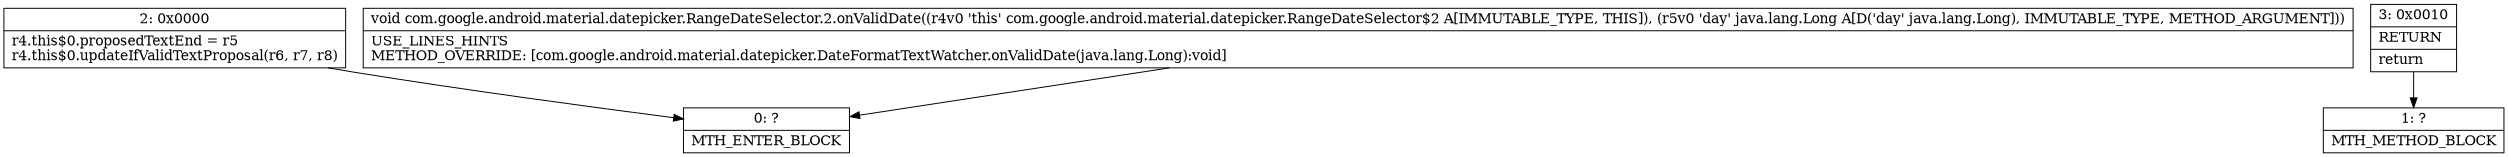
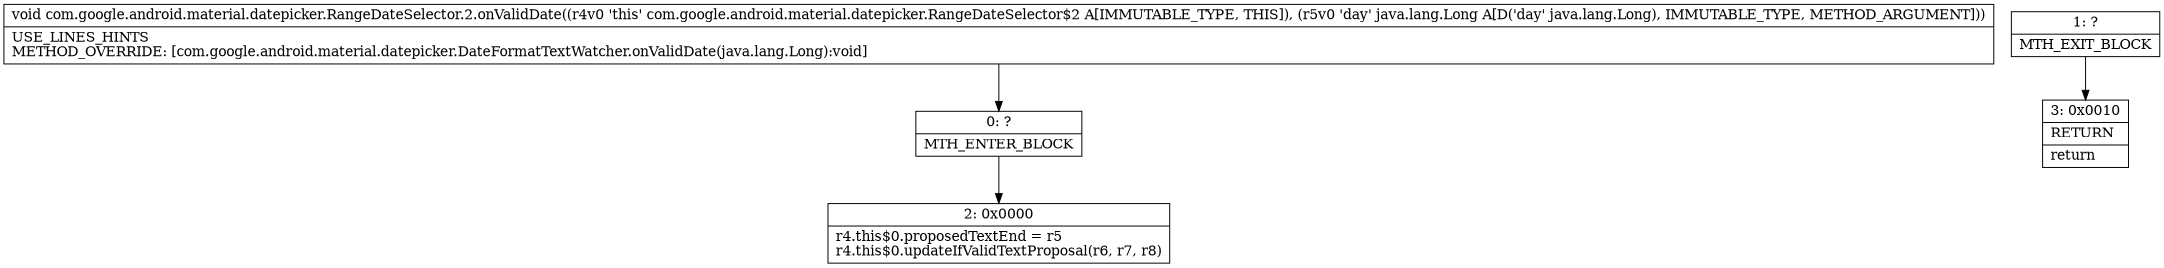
(2414, 85) -> (2086, 73)
(501, 94) -> (999, 175)
(2414, 141) -> (2086, 45)
